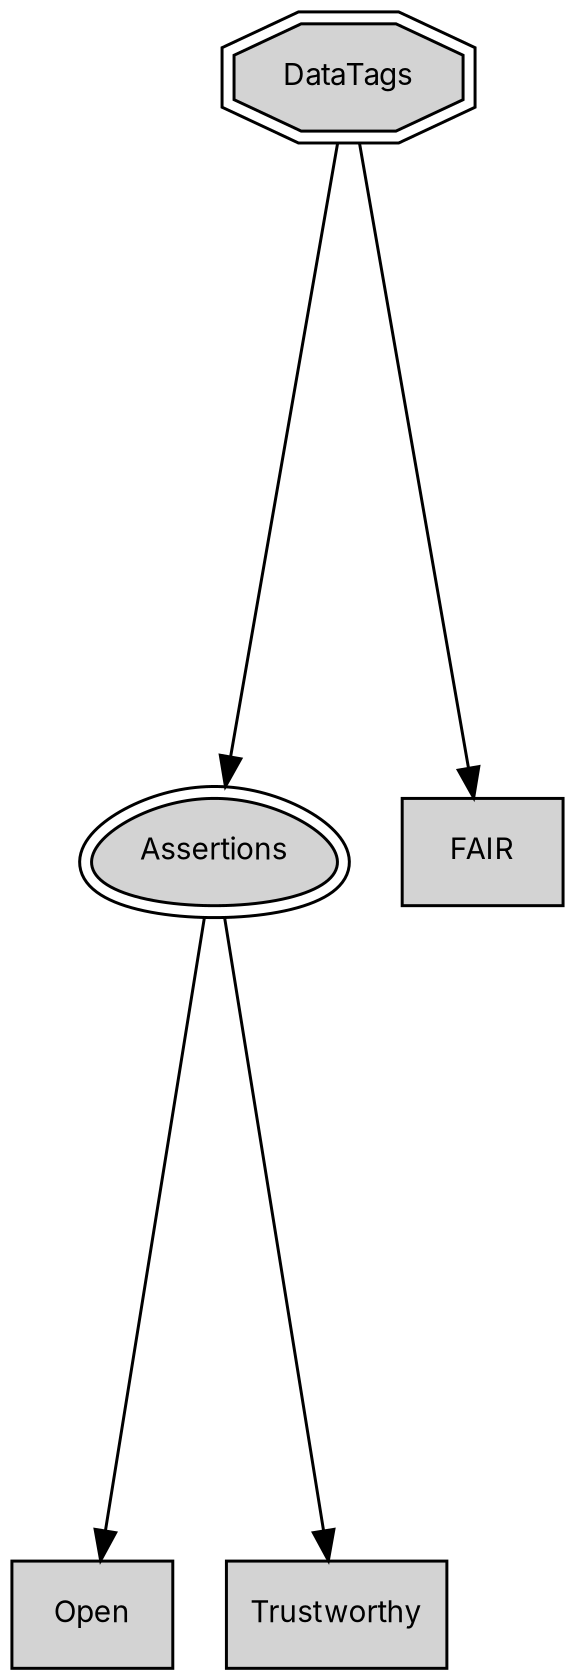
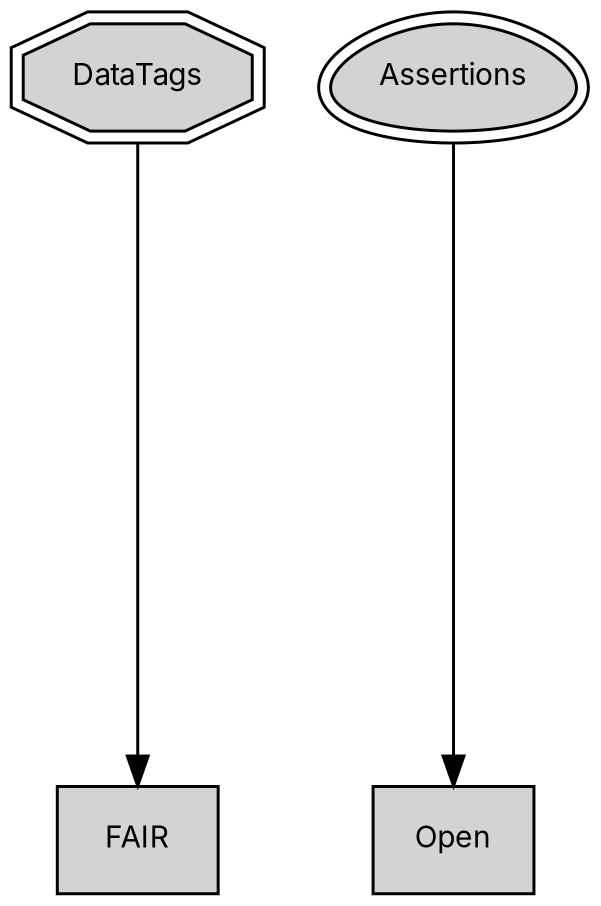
(284, 450) -> none
(337, 1615) -> none
